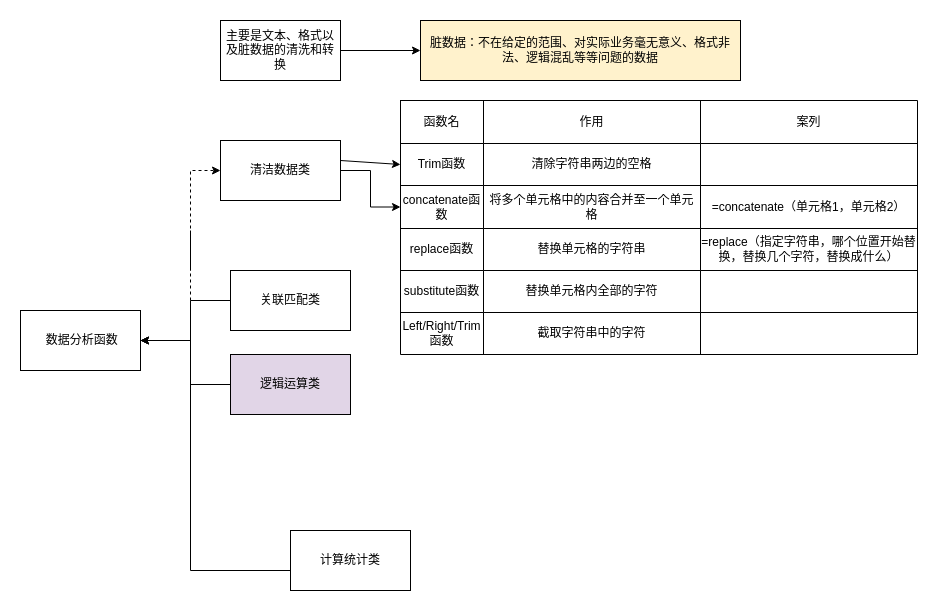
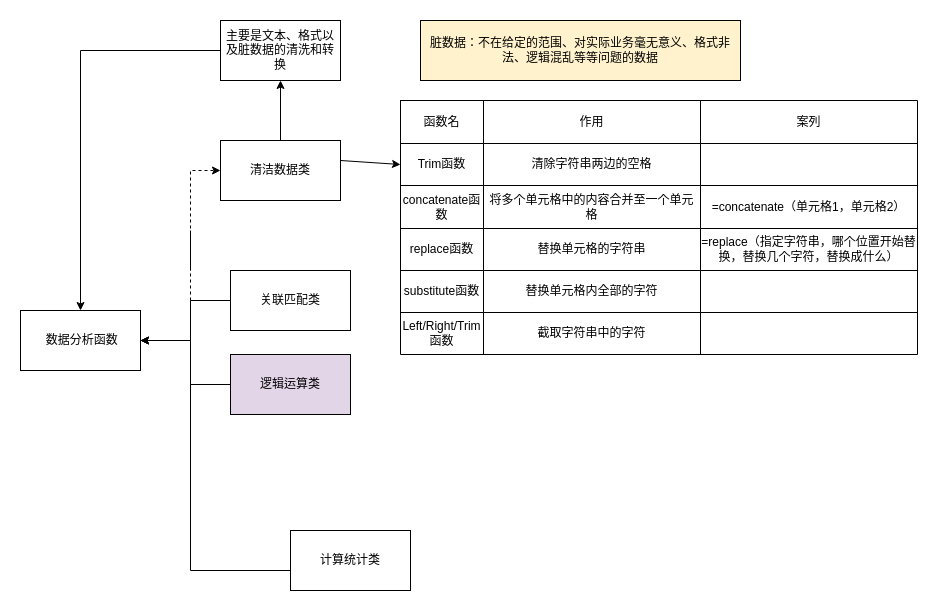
(377, 51) -> (81, 107)
(371, 185) -> (281, 114)
